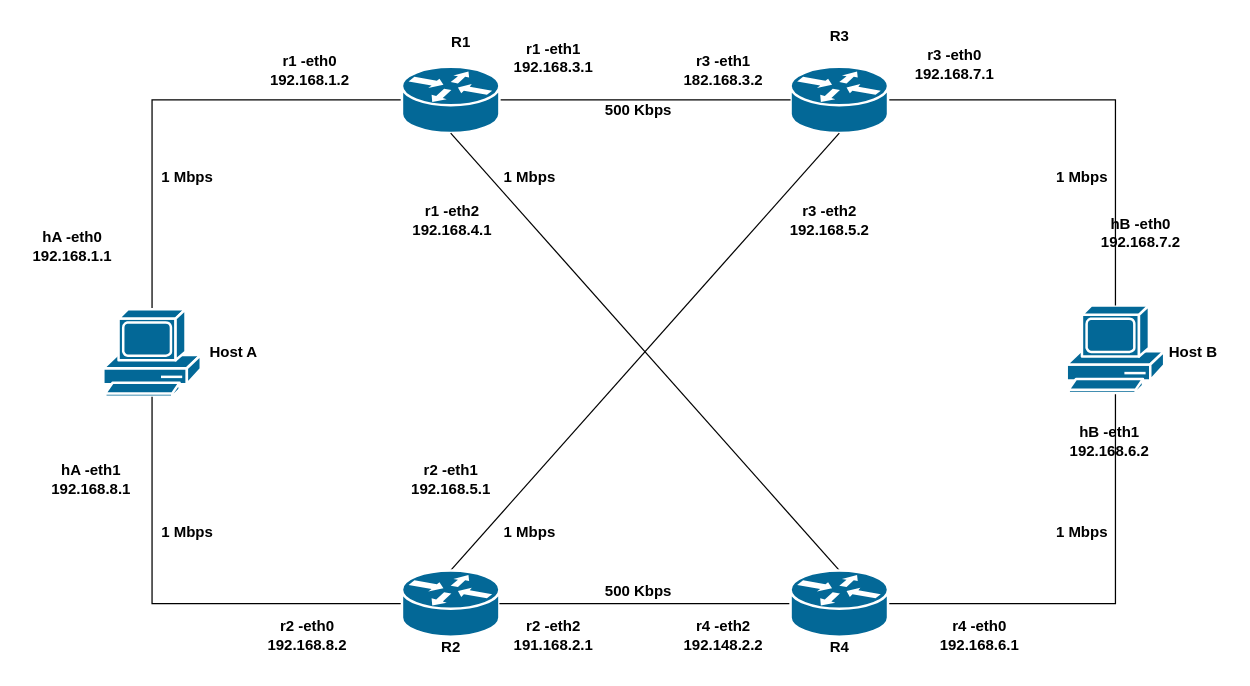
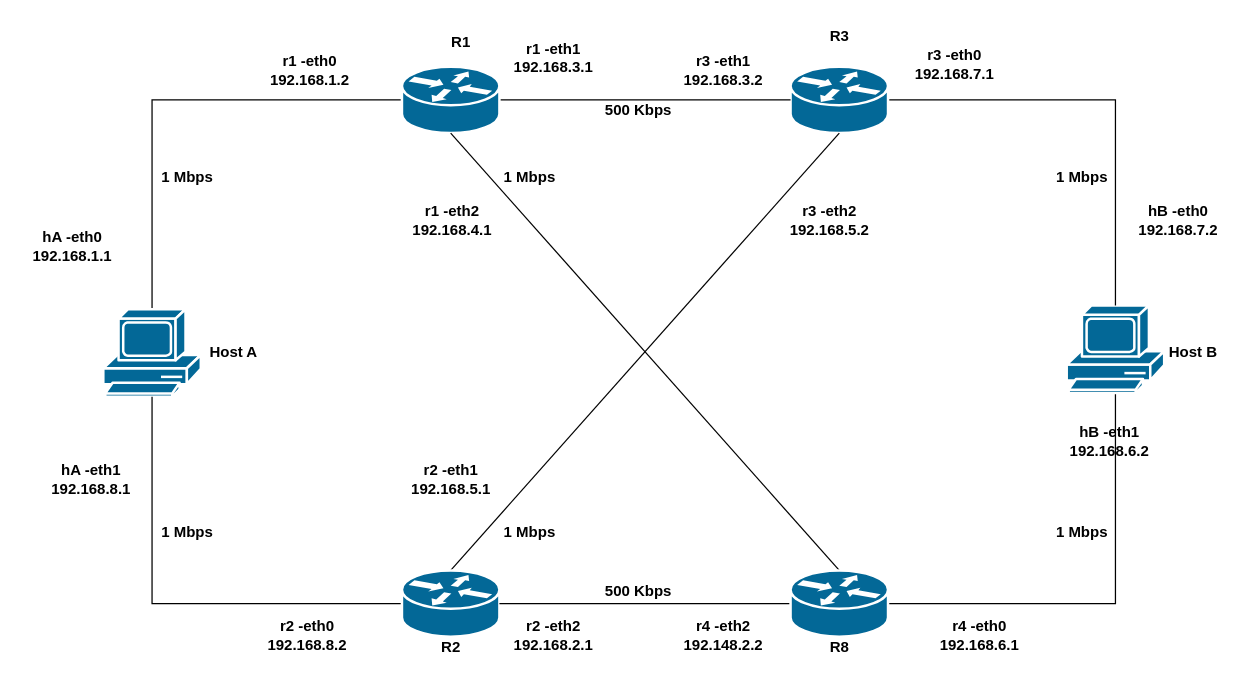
(724, 71) -> (724, 71)
(1140, 233) -> (1178, 221)
(554, 636) -> (554, 636)
(840, 648) -> (840, 648)
